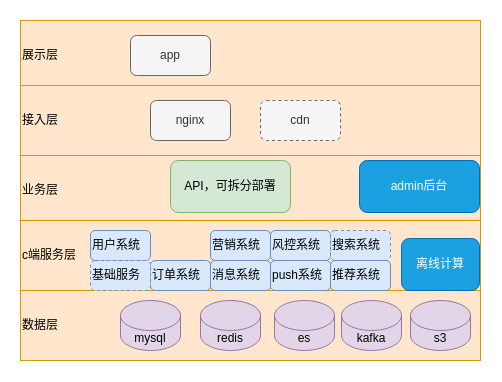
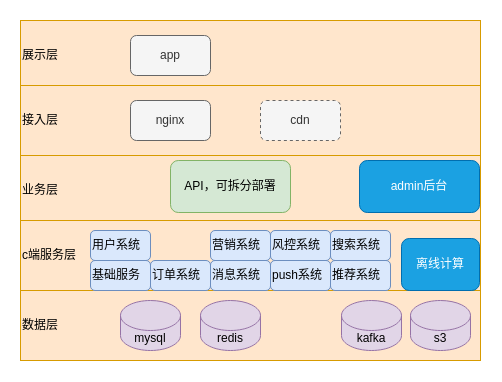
(191, 121) -> (171, 121)
(361, 246) -> (361, 246)
(121, 276) -> (121, 276)
(305, 326) -> none
